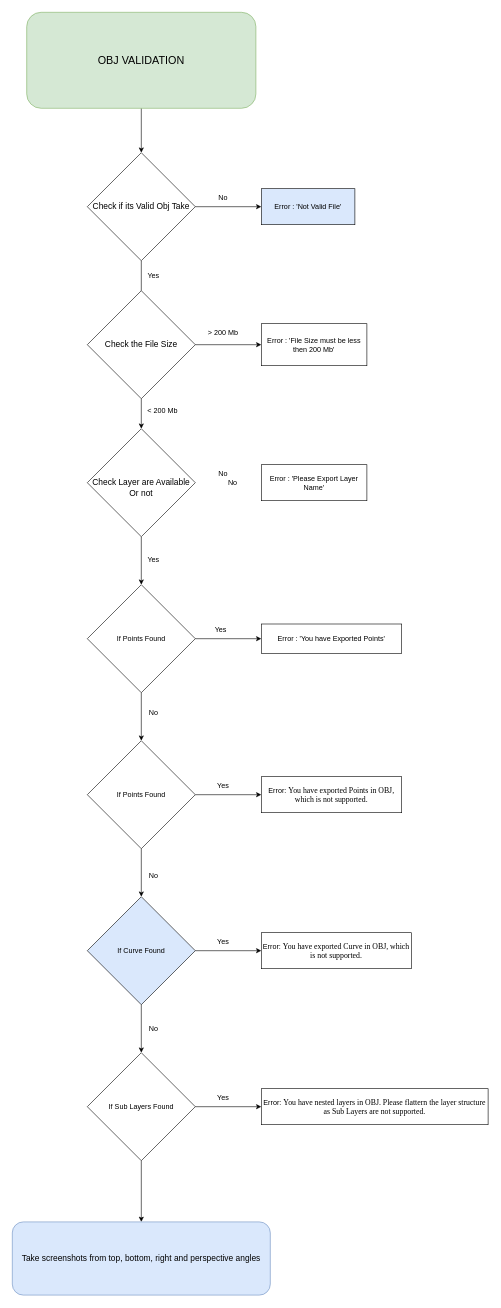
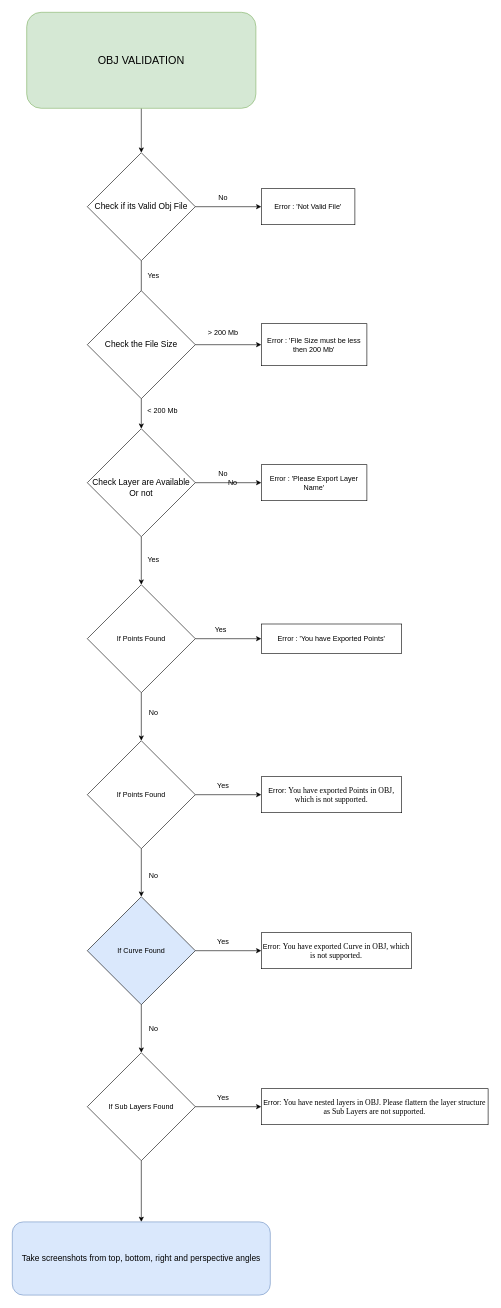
(141, 207) -> (141, 207)
(308, 207) -> (308, 207)
none -> (255, 483)
